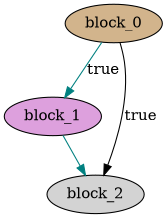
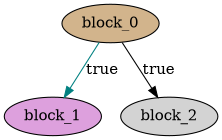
(72, 151) -> none
